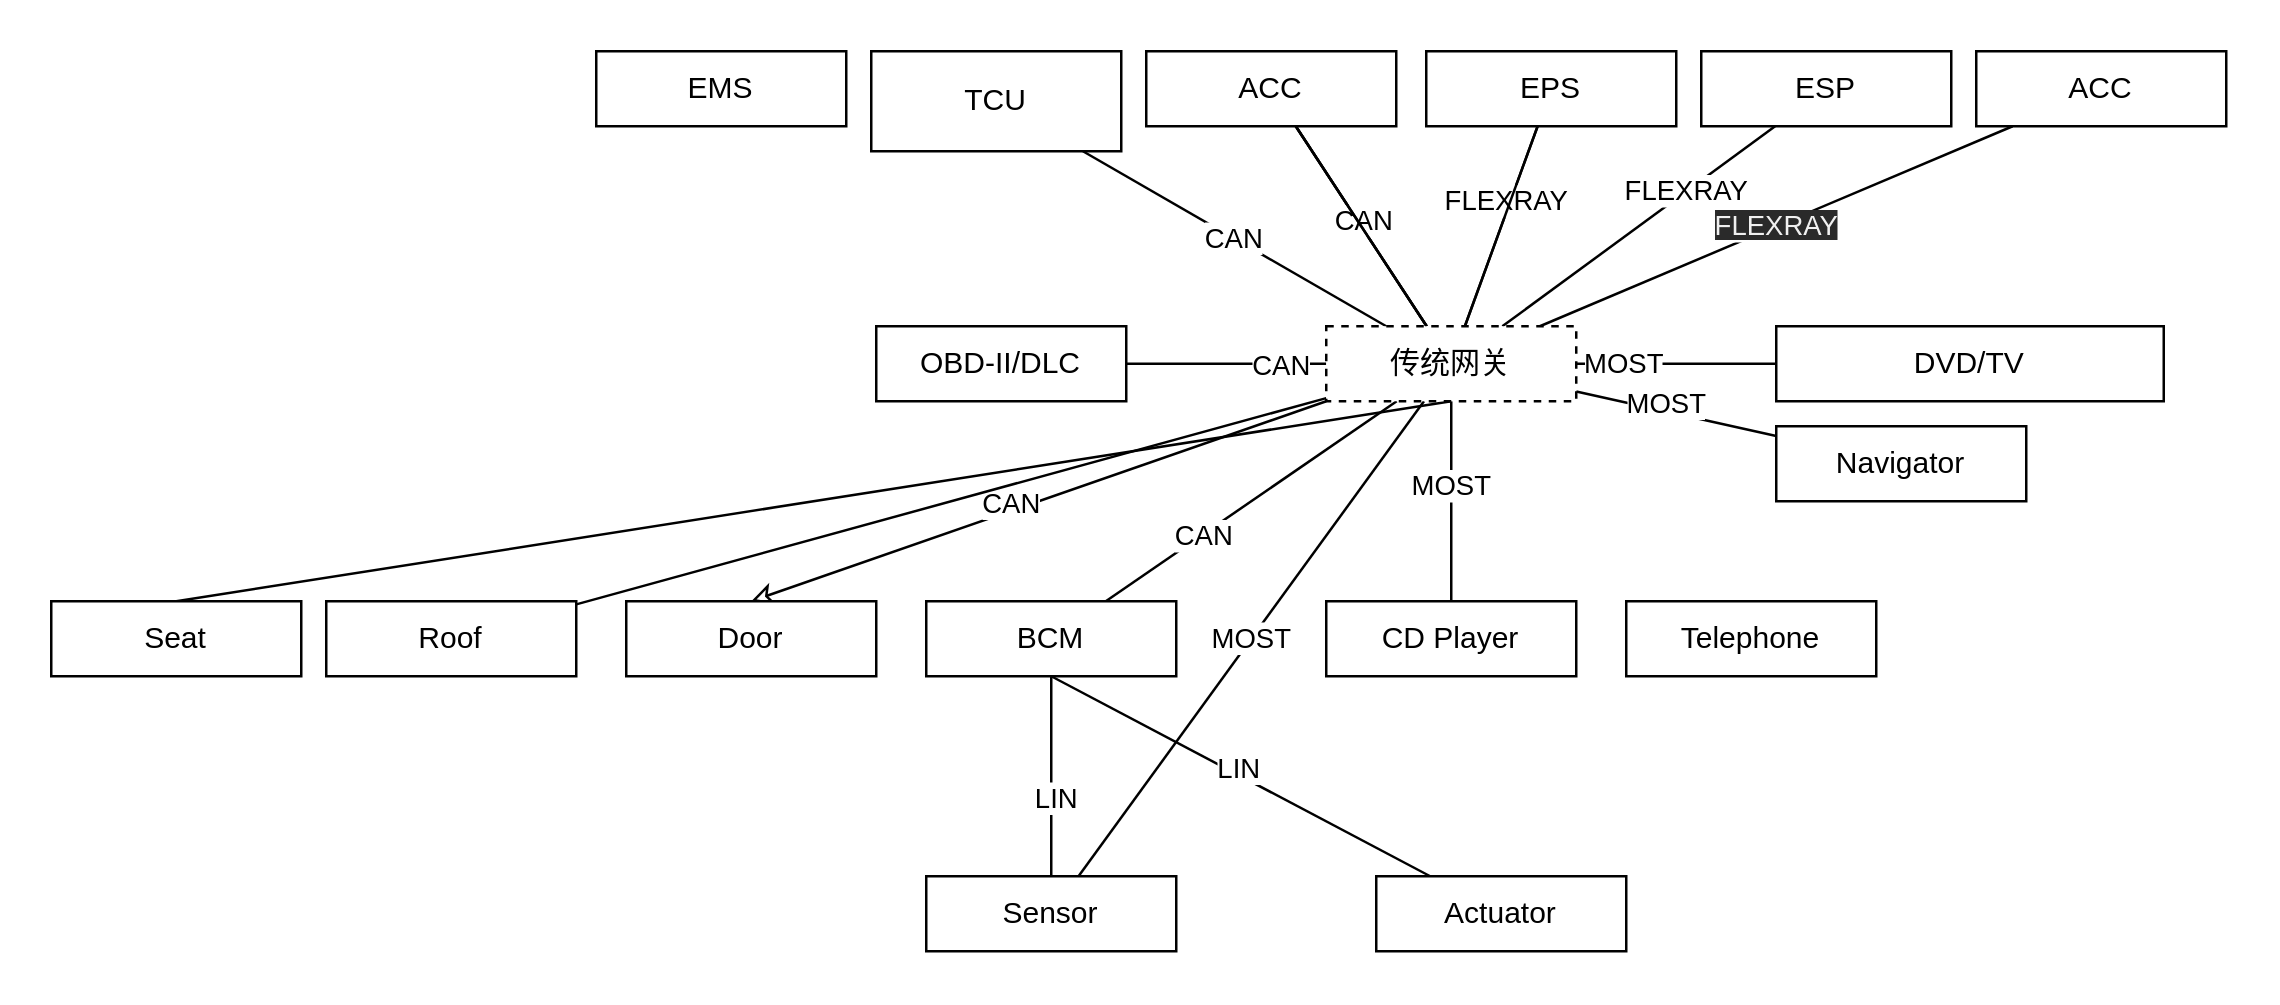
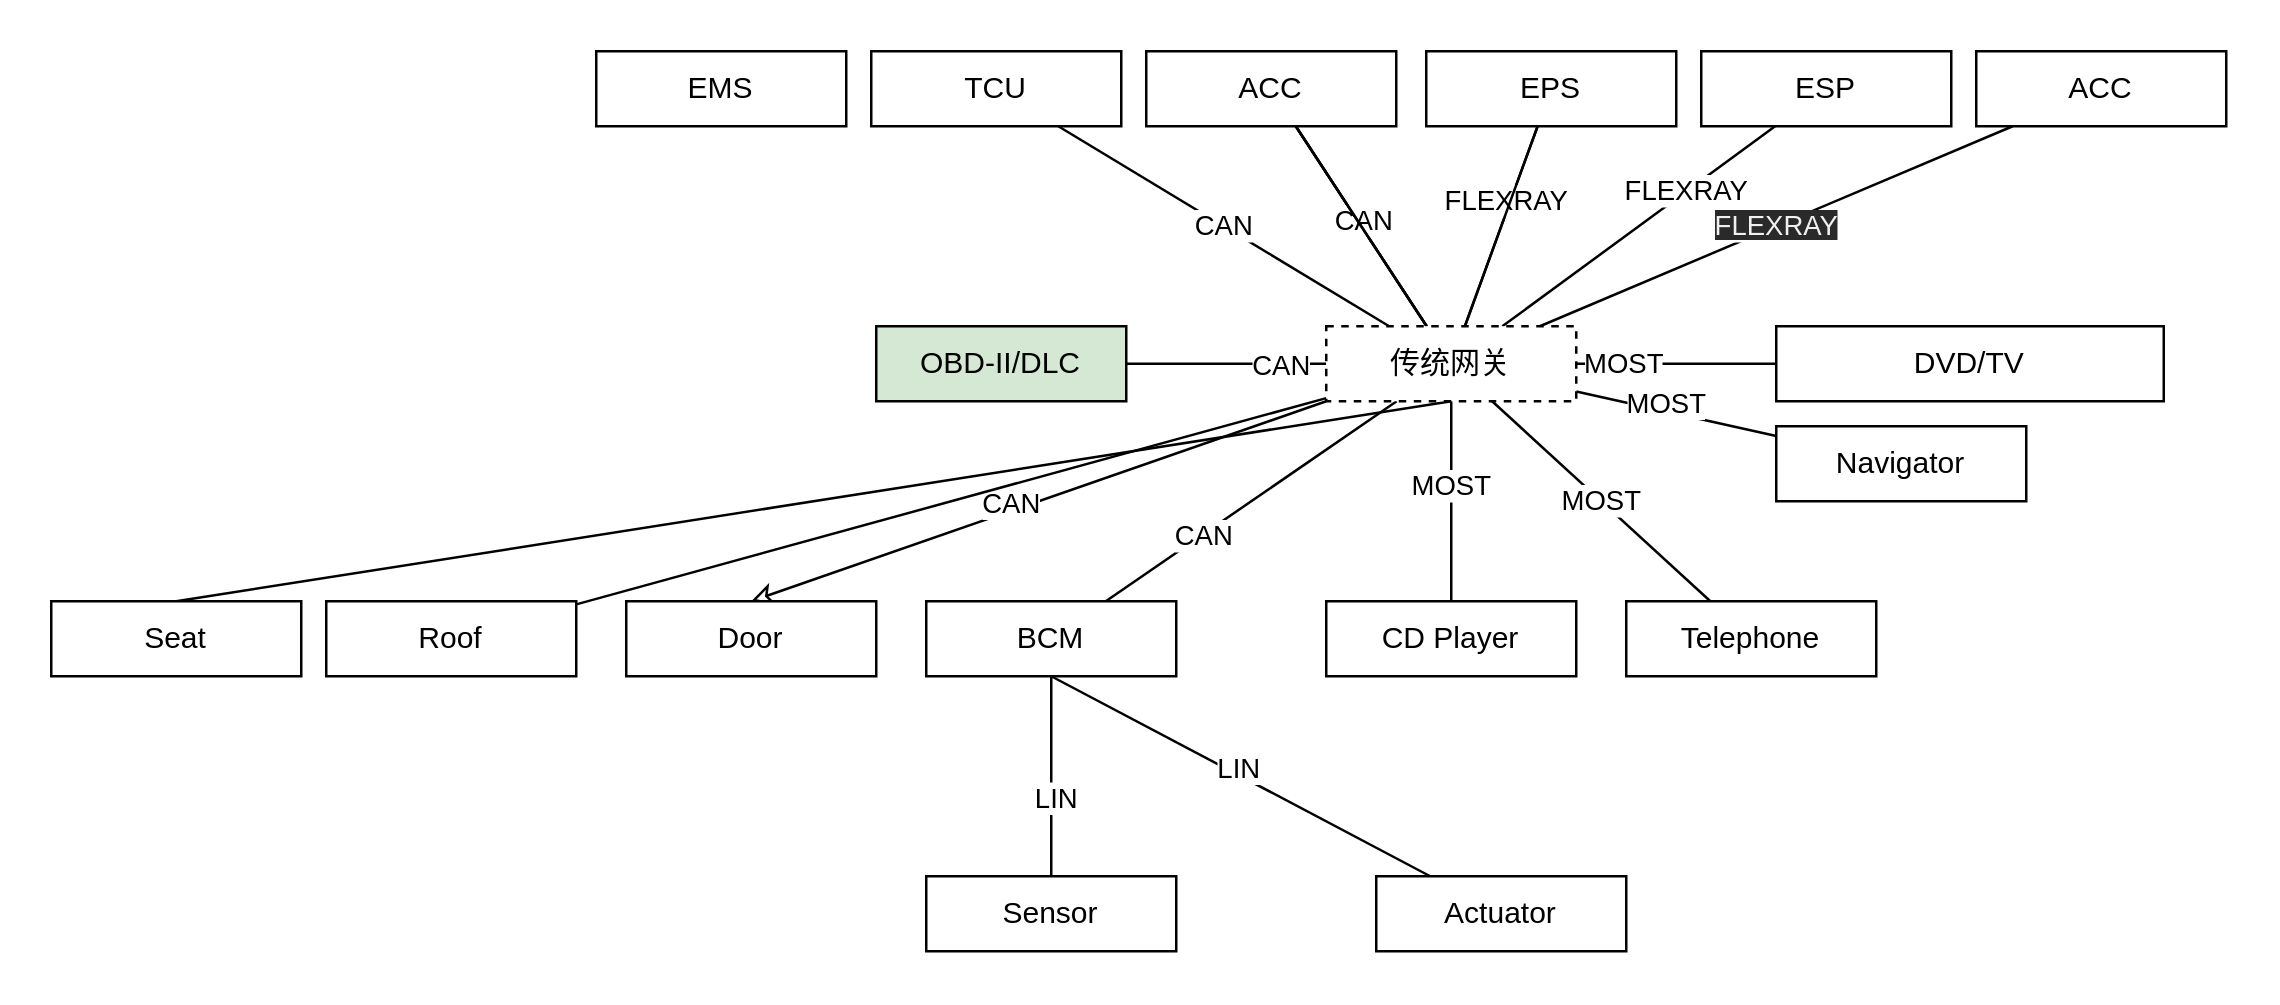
(996, 101) -> (996, 89)
(1001, 364) -> (1001, 364)
(1298, 574) -> (1655, 550)
